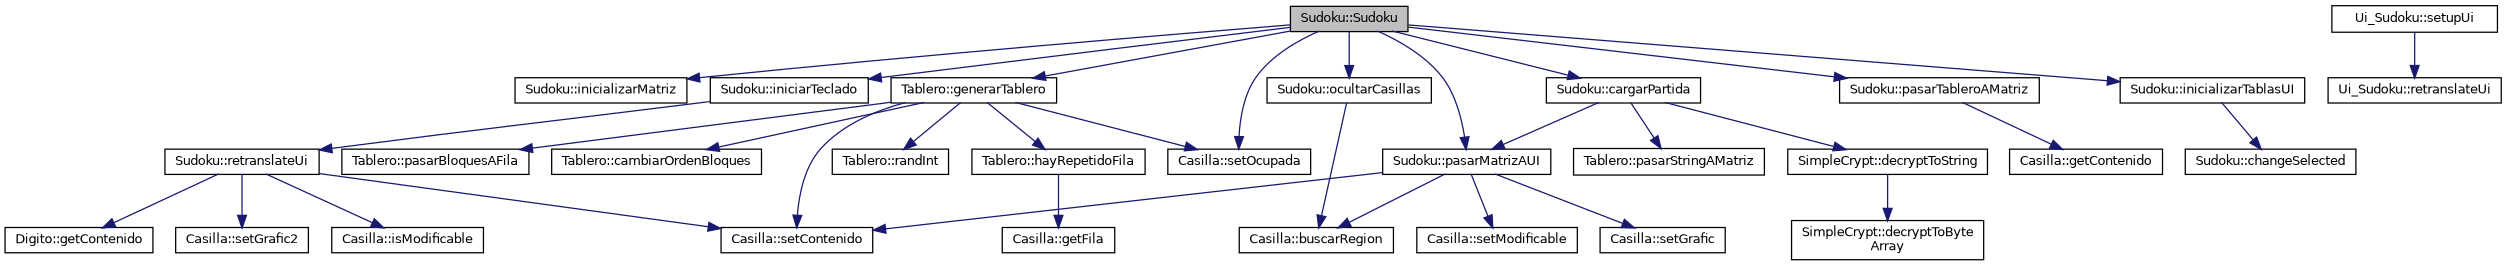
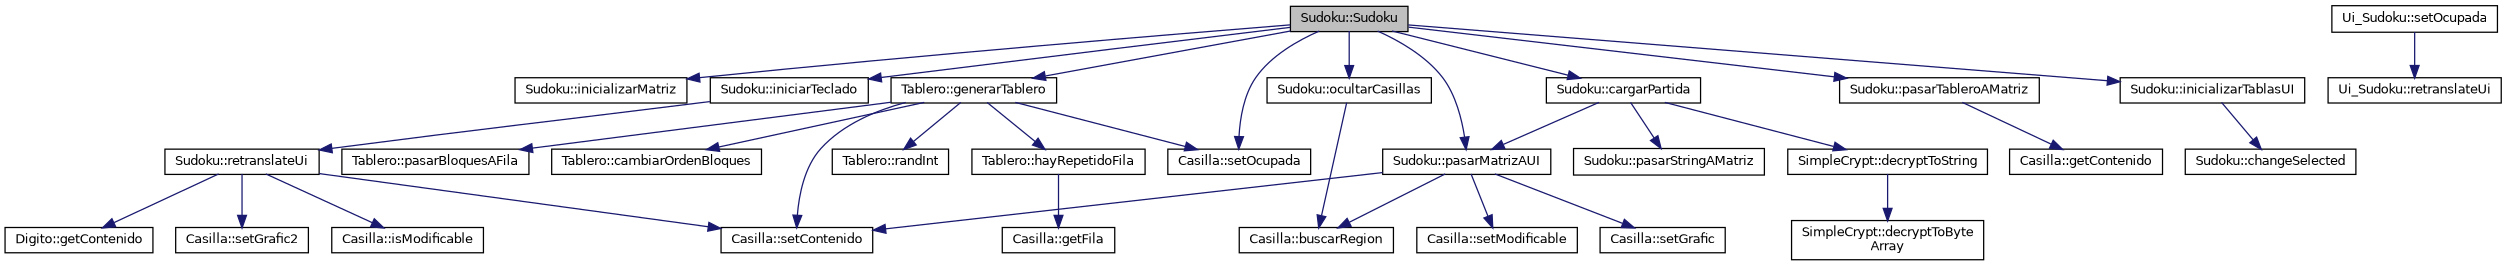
(2415, 19) -> (2415, 19)
(1669, 162) -> (1669, 162)
